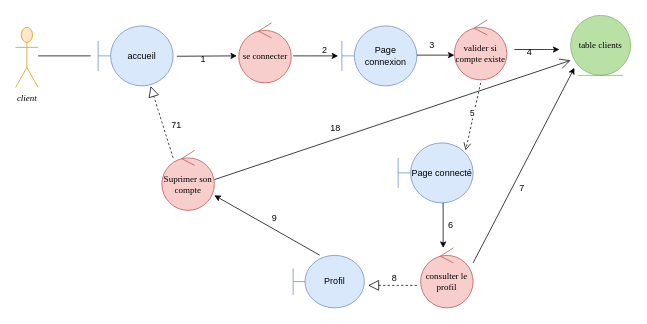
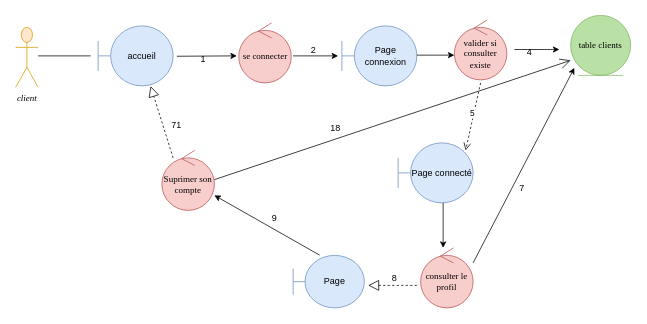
(435, 45) -> none
(328, 50) -> (317, 50)
(480, 54) -> (480, 54)
(454, 225) -> none
(335, 282) -> (335, 282)
